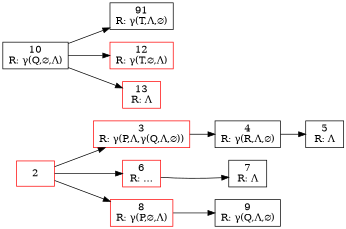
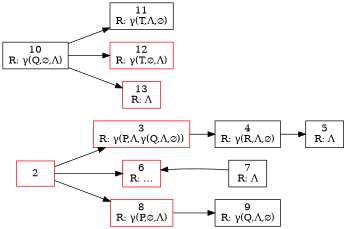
(142, 16) -> (142, 16)
(191, 178) -> (198, 169)
